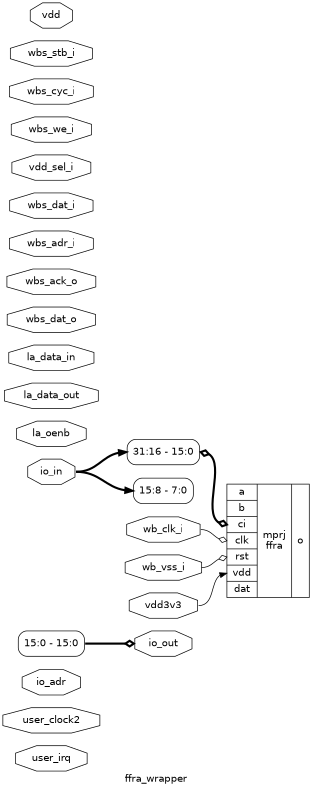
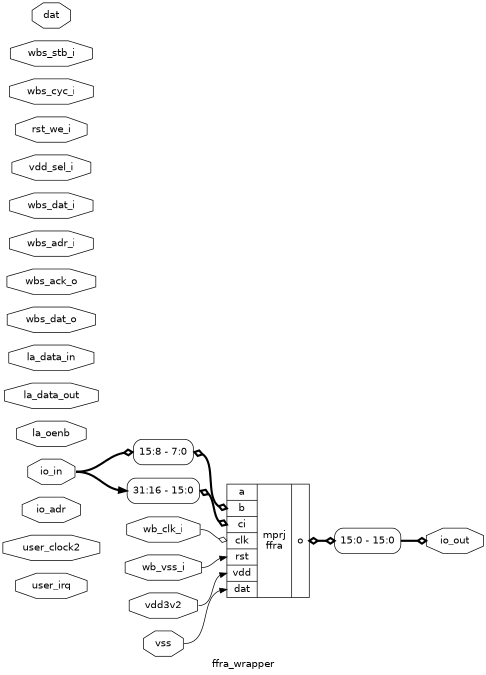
(51, 15) -> (51, 15)
(51, 130) -> (51, 130)
(101, 479) -> (101, 464)
none -> (211, 480)
none -> (322, 541)
(211, 565) -> (211, 564)
(163, 606) -> (163, 606)
none -> (163, 644)
